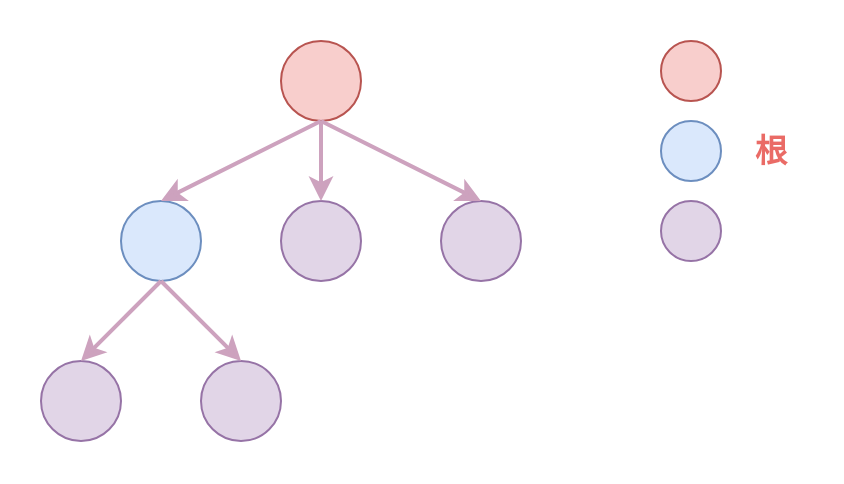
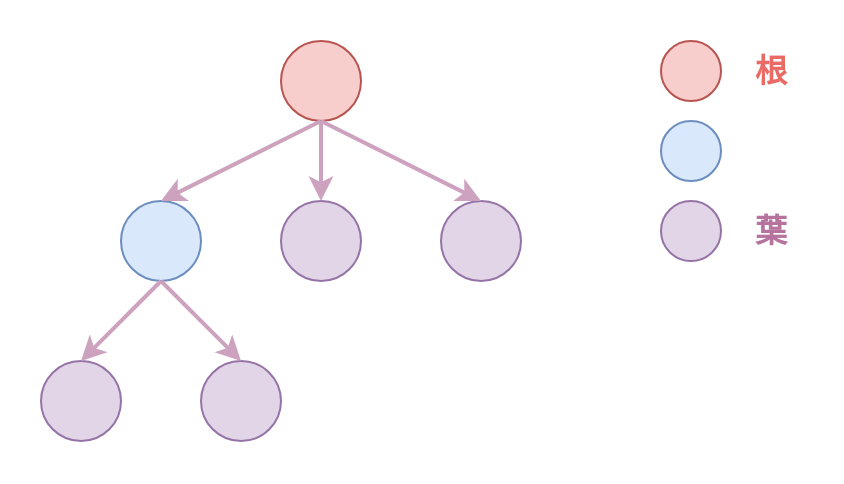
(771, 151) -> (771, 71)
none -> (771, 231)
